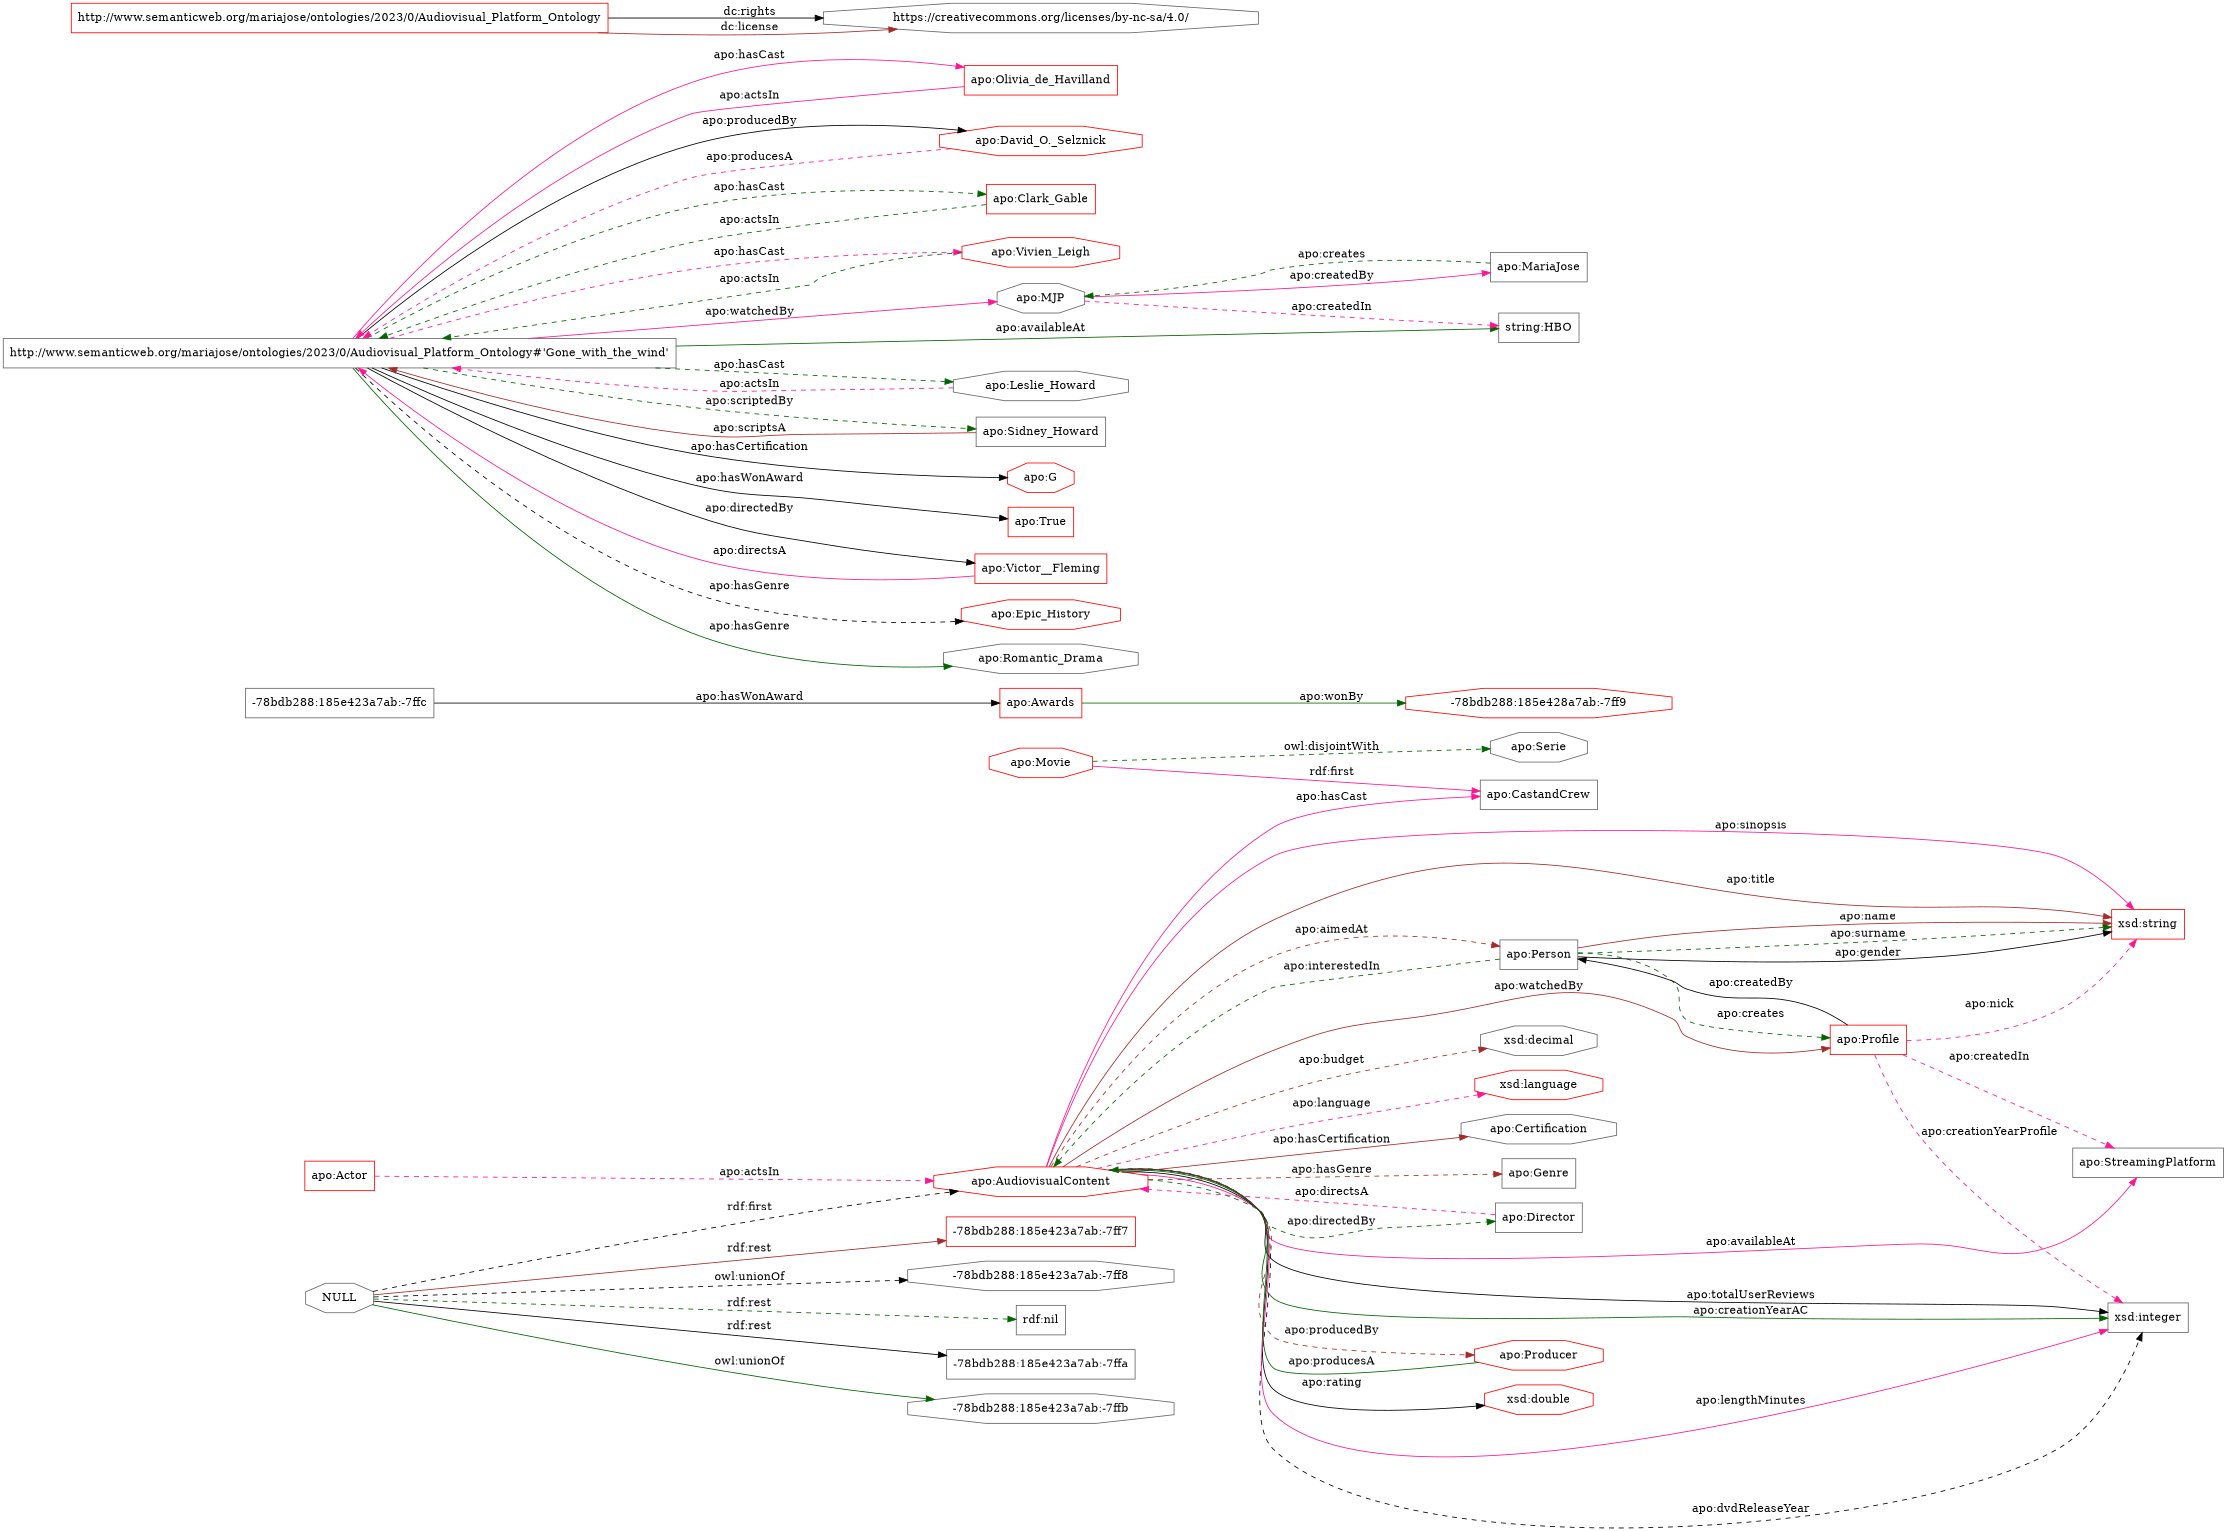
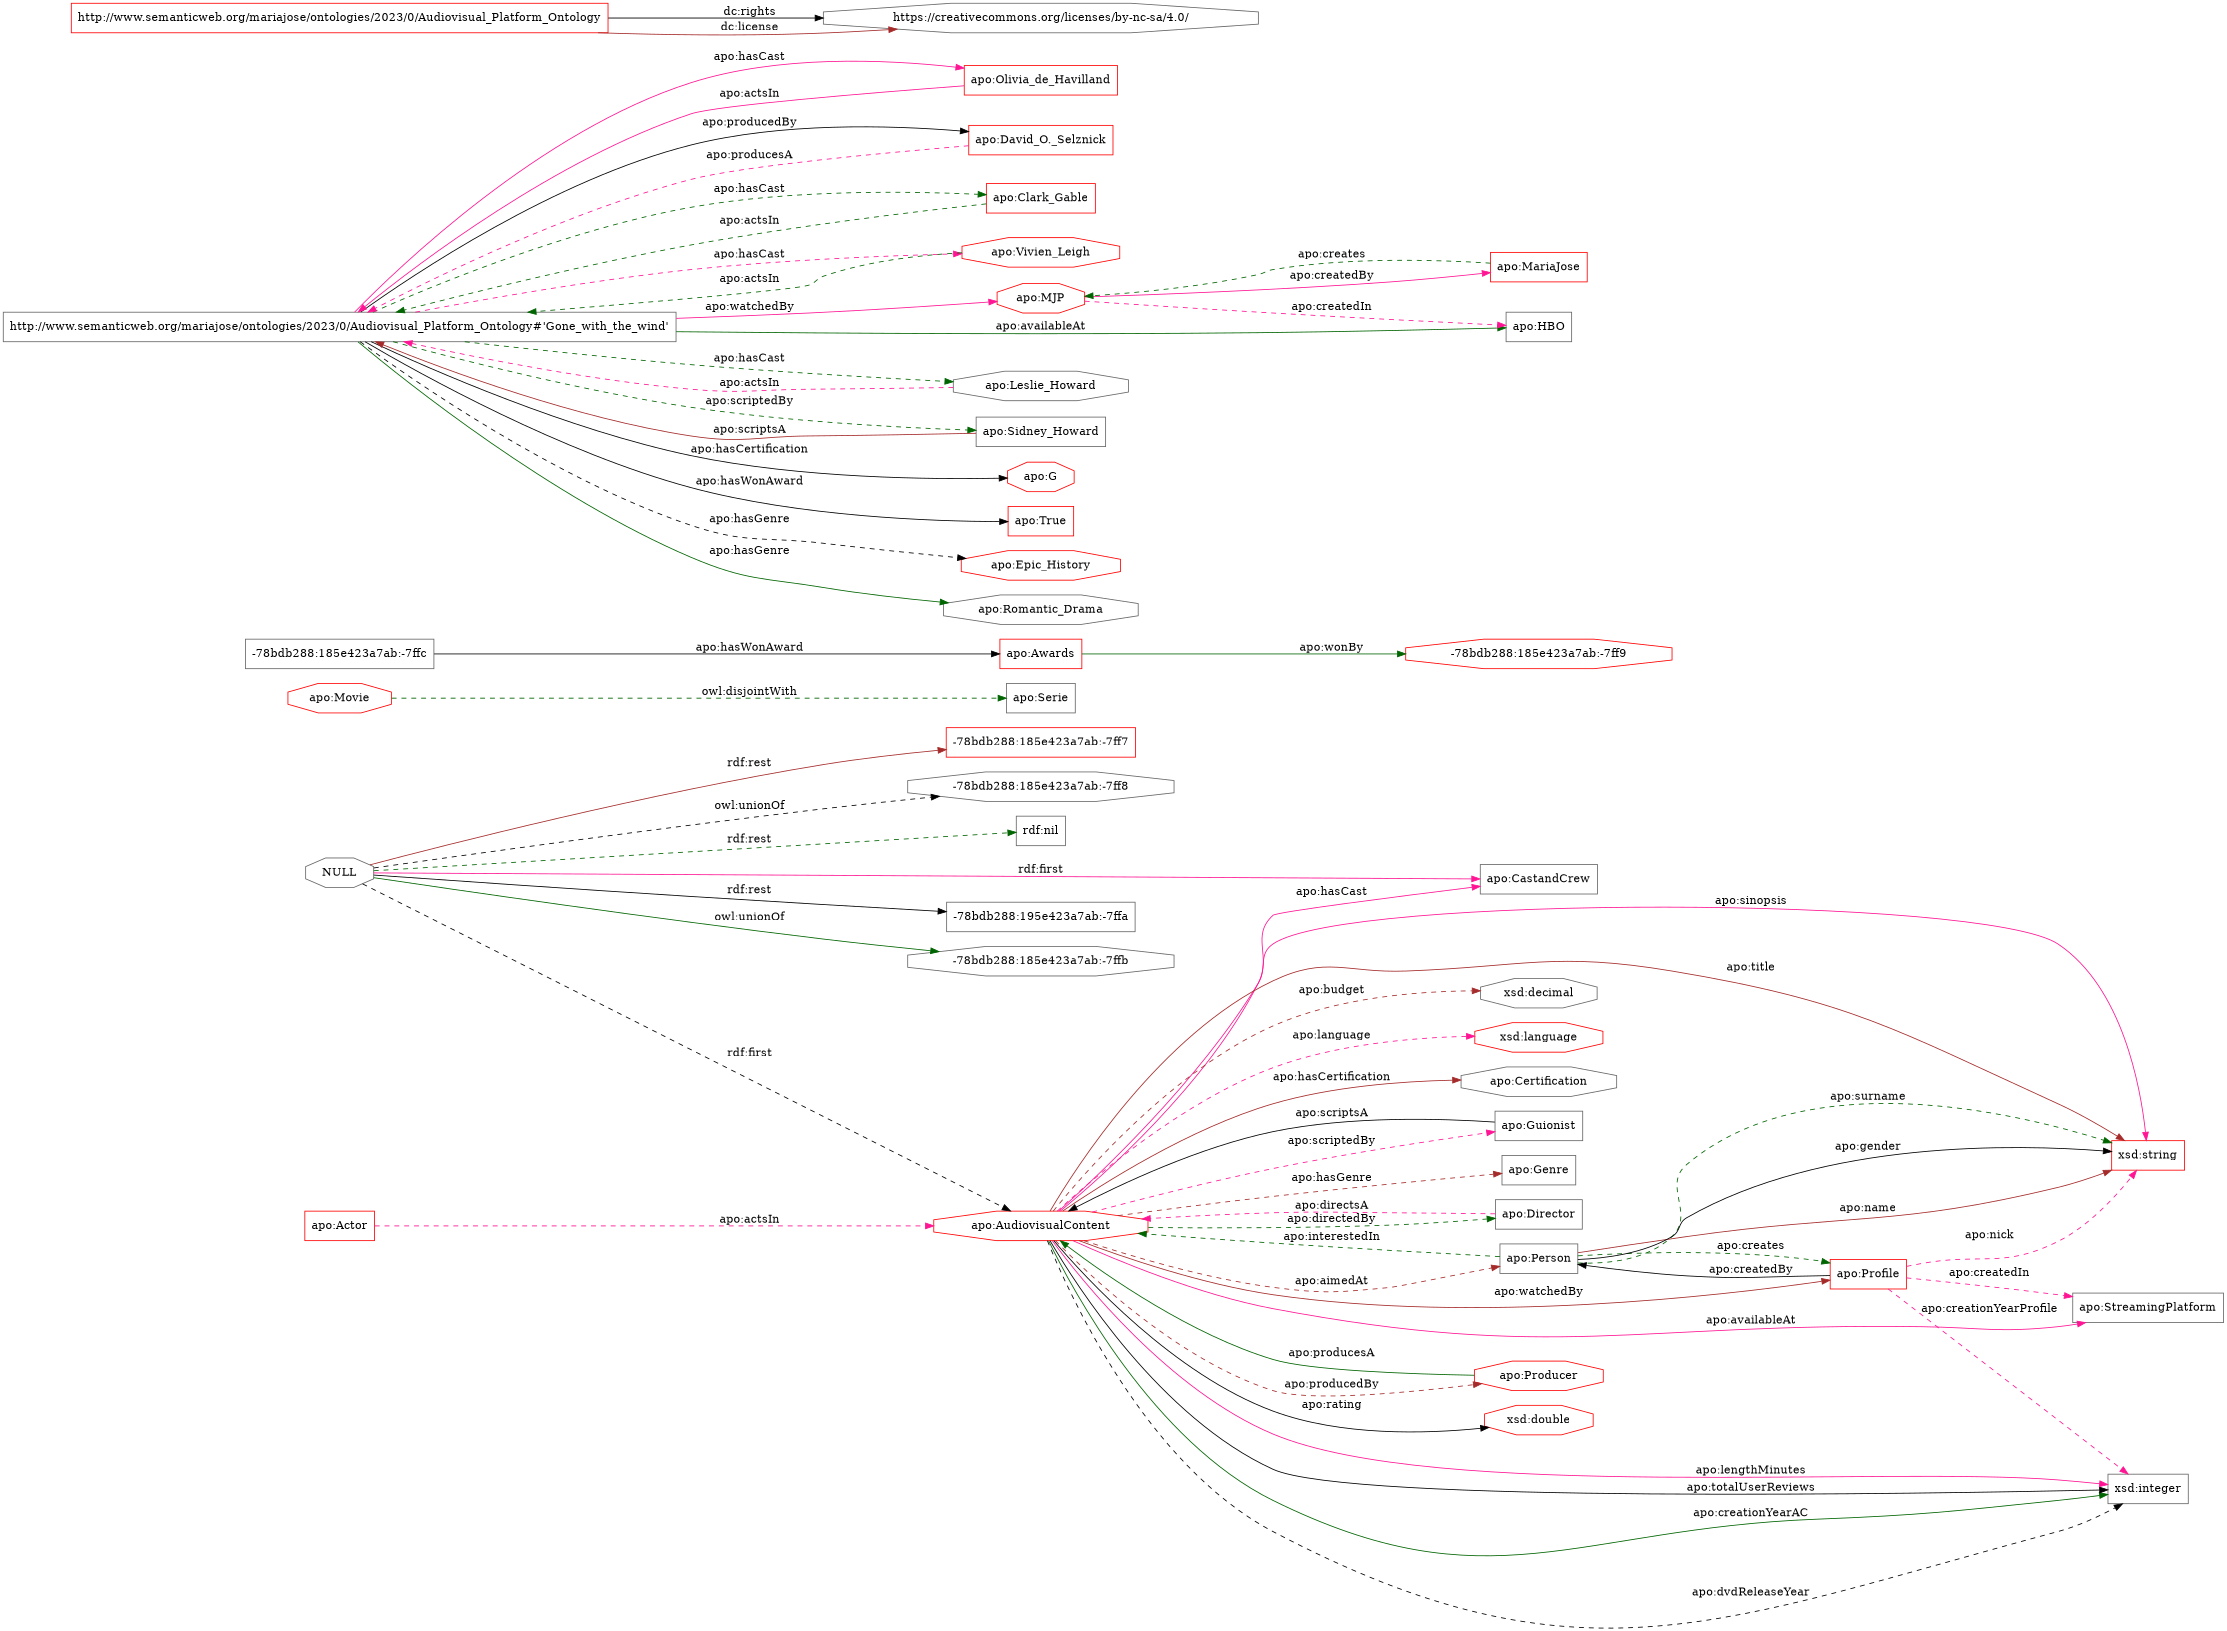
(1041, 141) -> (1041, 140)
(1539, 267) -> (1539, 267)
(1041, 298) -> (1041, 298)
(1539, 328) -> (1539, 327)
(1041, 569) -> none
(1539, 703) -> (1539, 654)
(1539, 747) -> (1041, 698)
(1282, 778) -> (923, 876)
none -> (1539, 1126)
(1041, 1364) -> (1041, 917)
